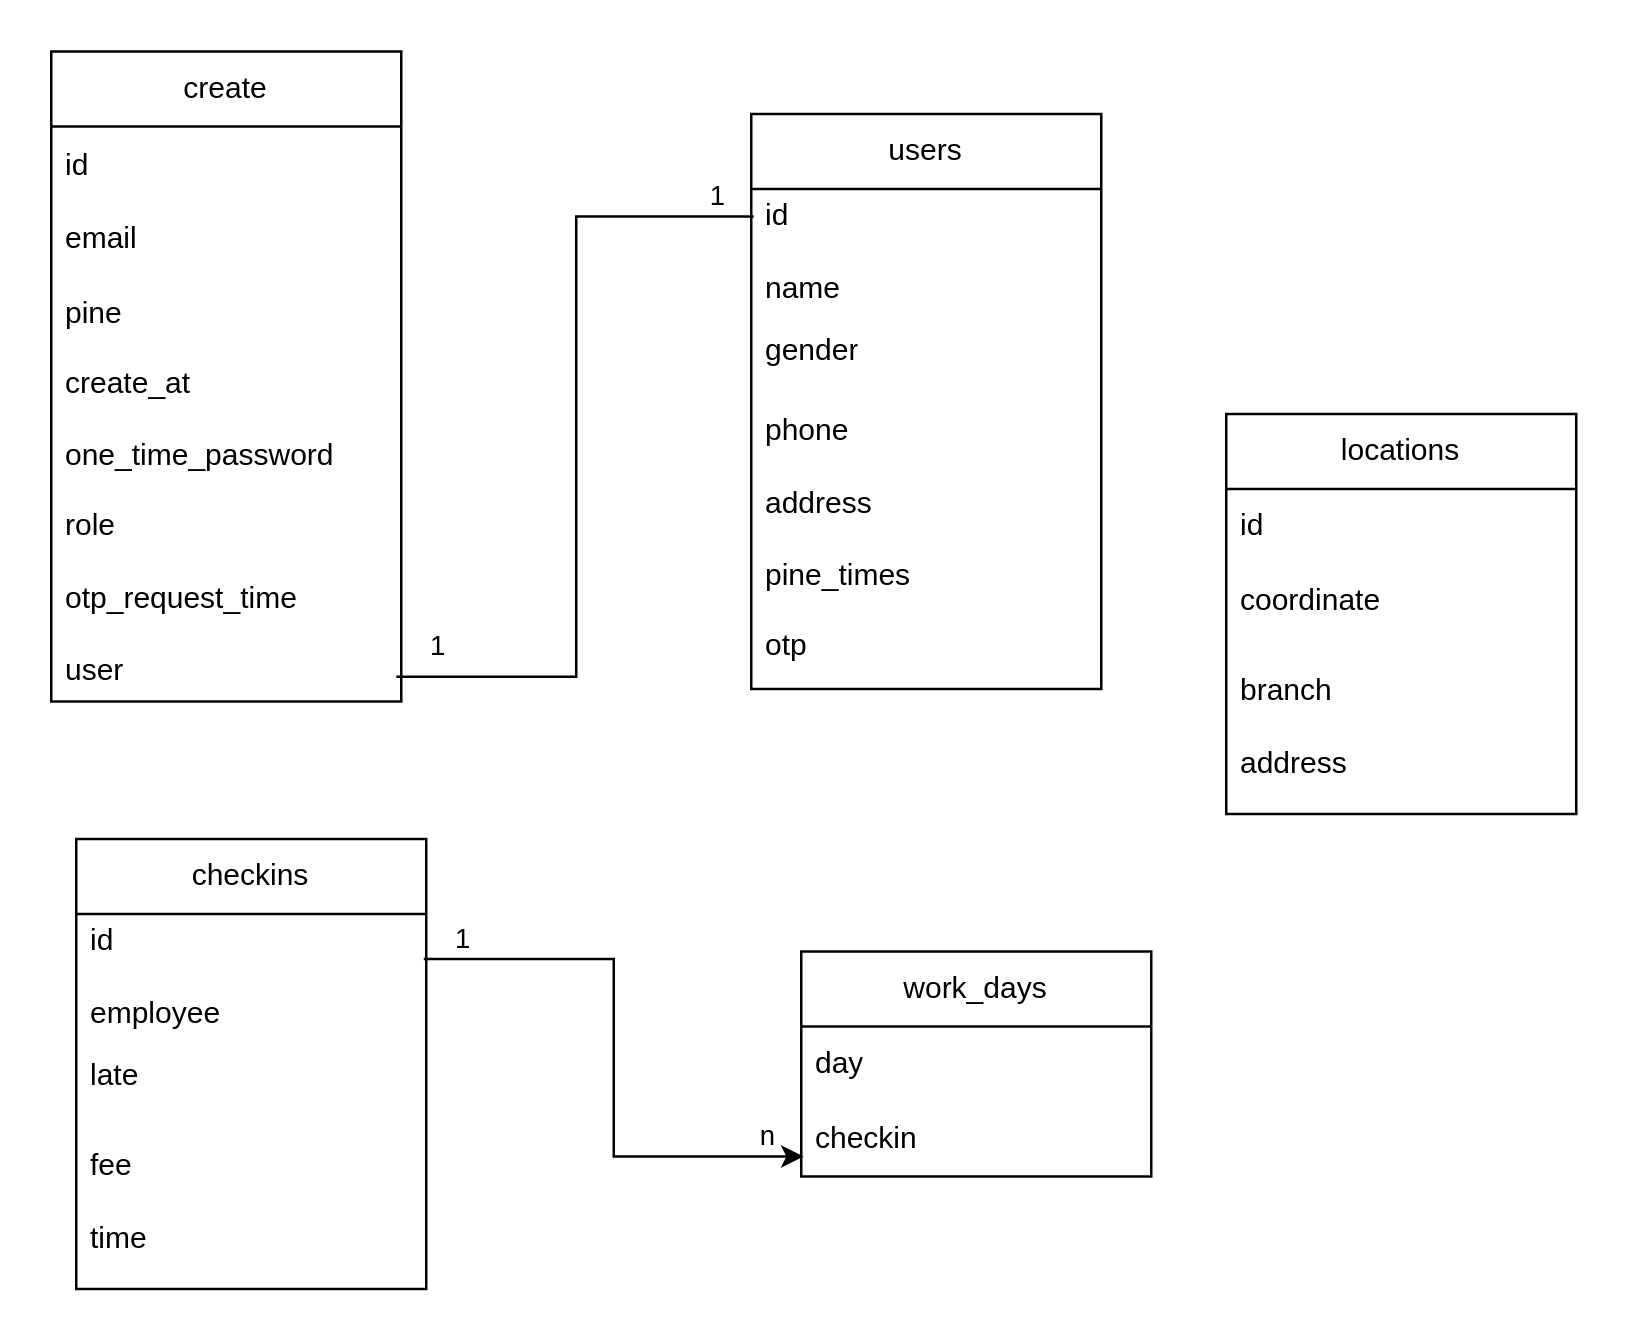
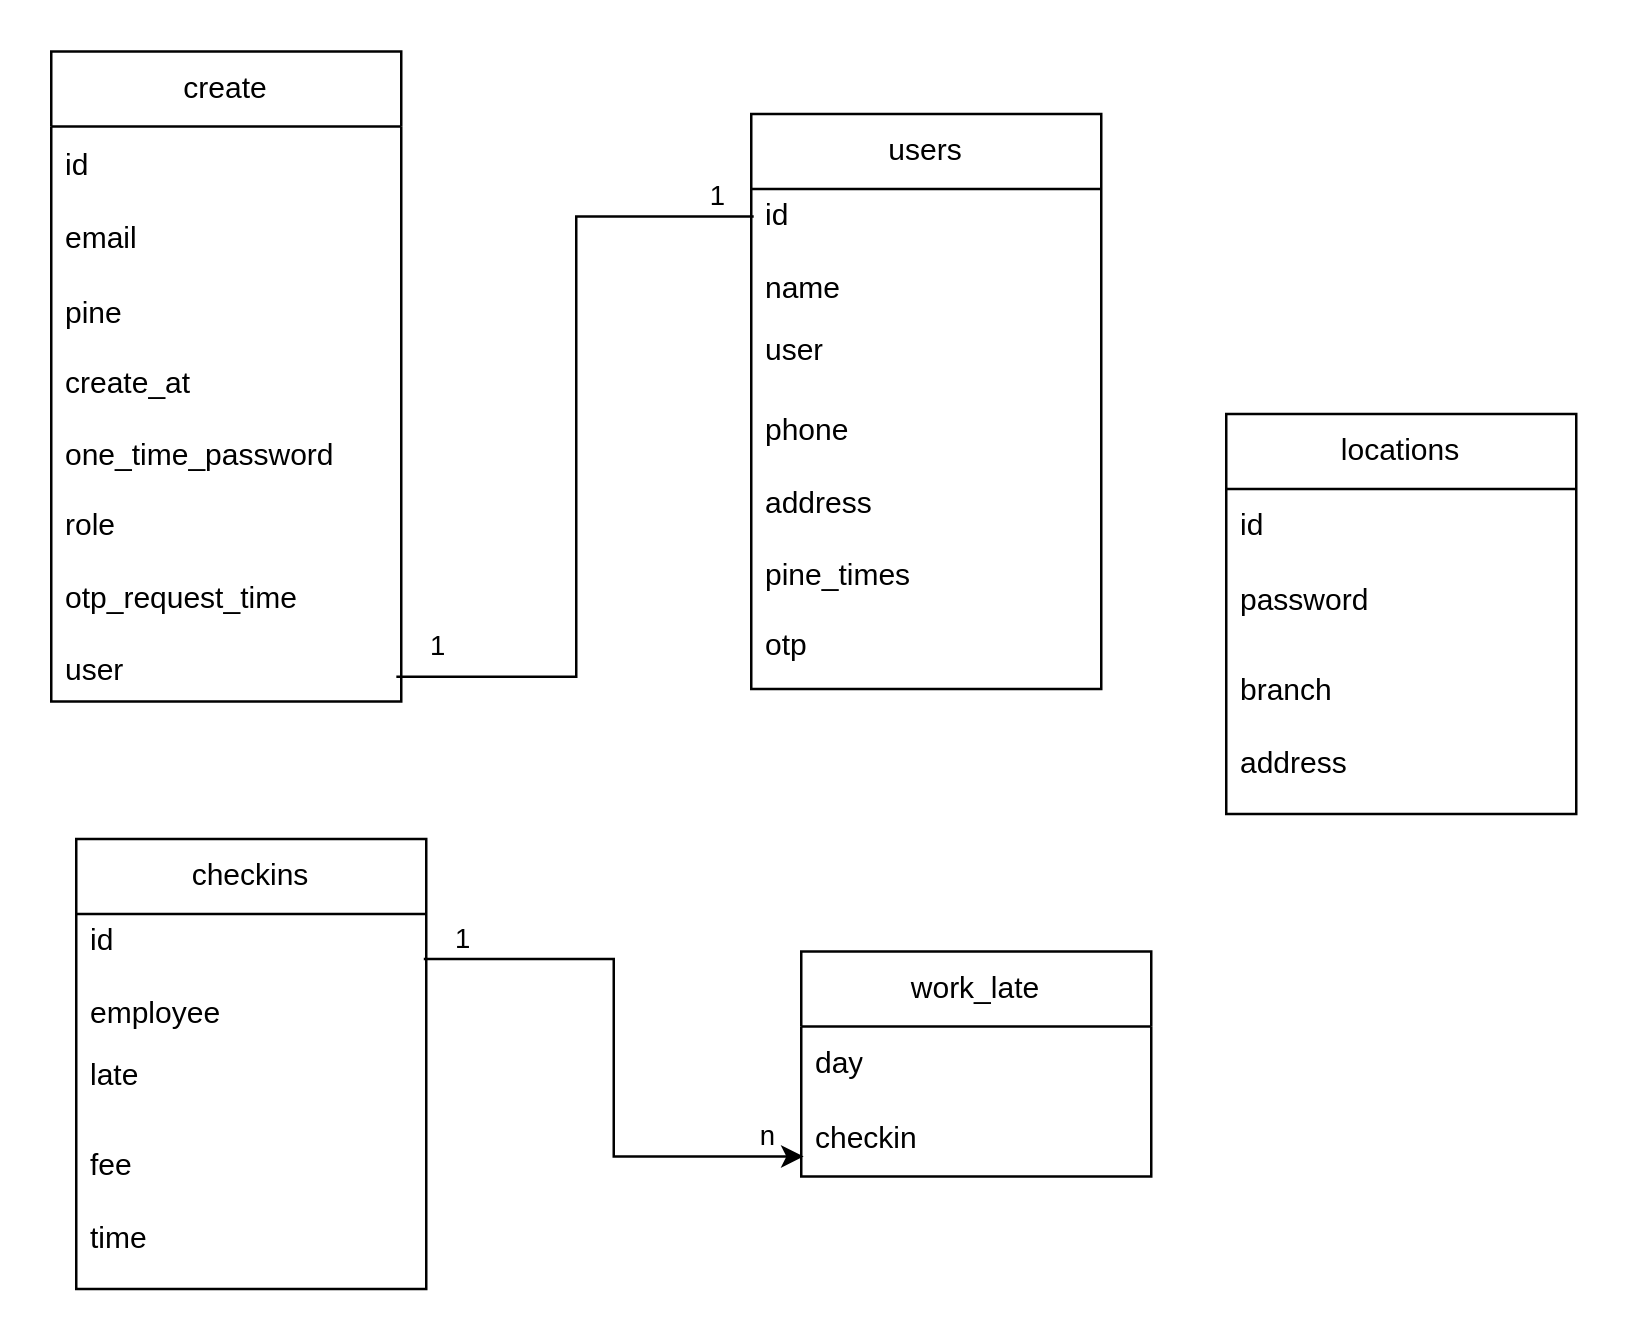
(817, 351) -> (800, 351)
(1321, 601) -> (1308, 601)
(976, 989) -> (976, 989)
